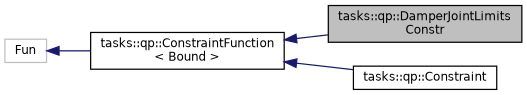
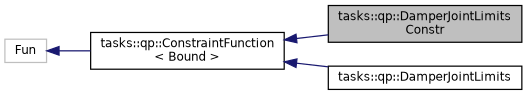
(425, 78) -> (425, 78)
